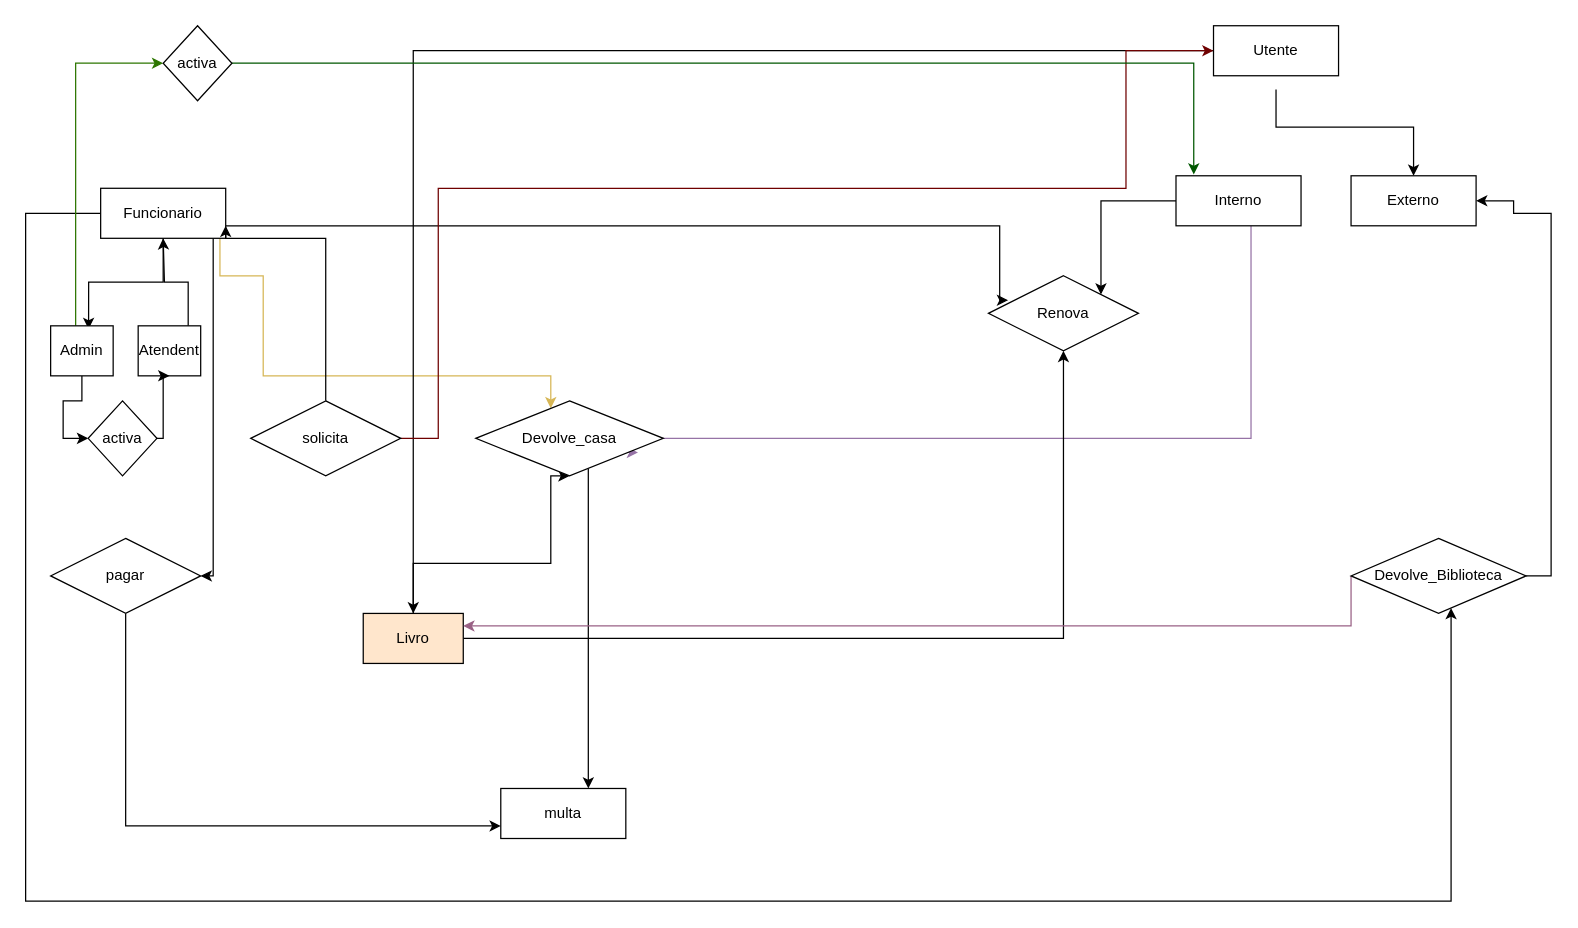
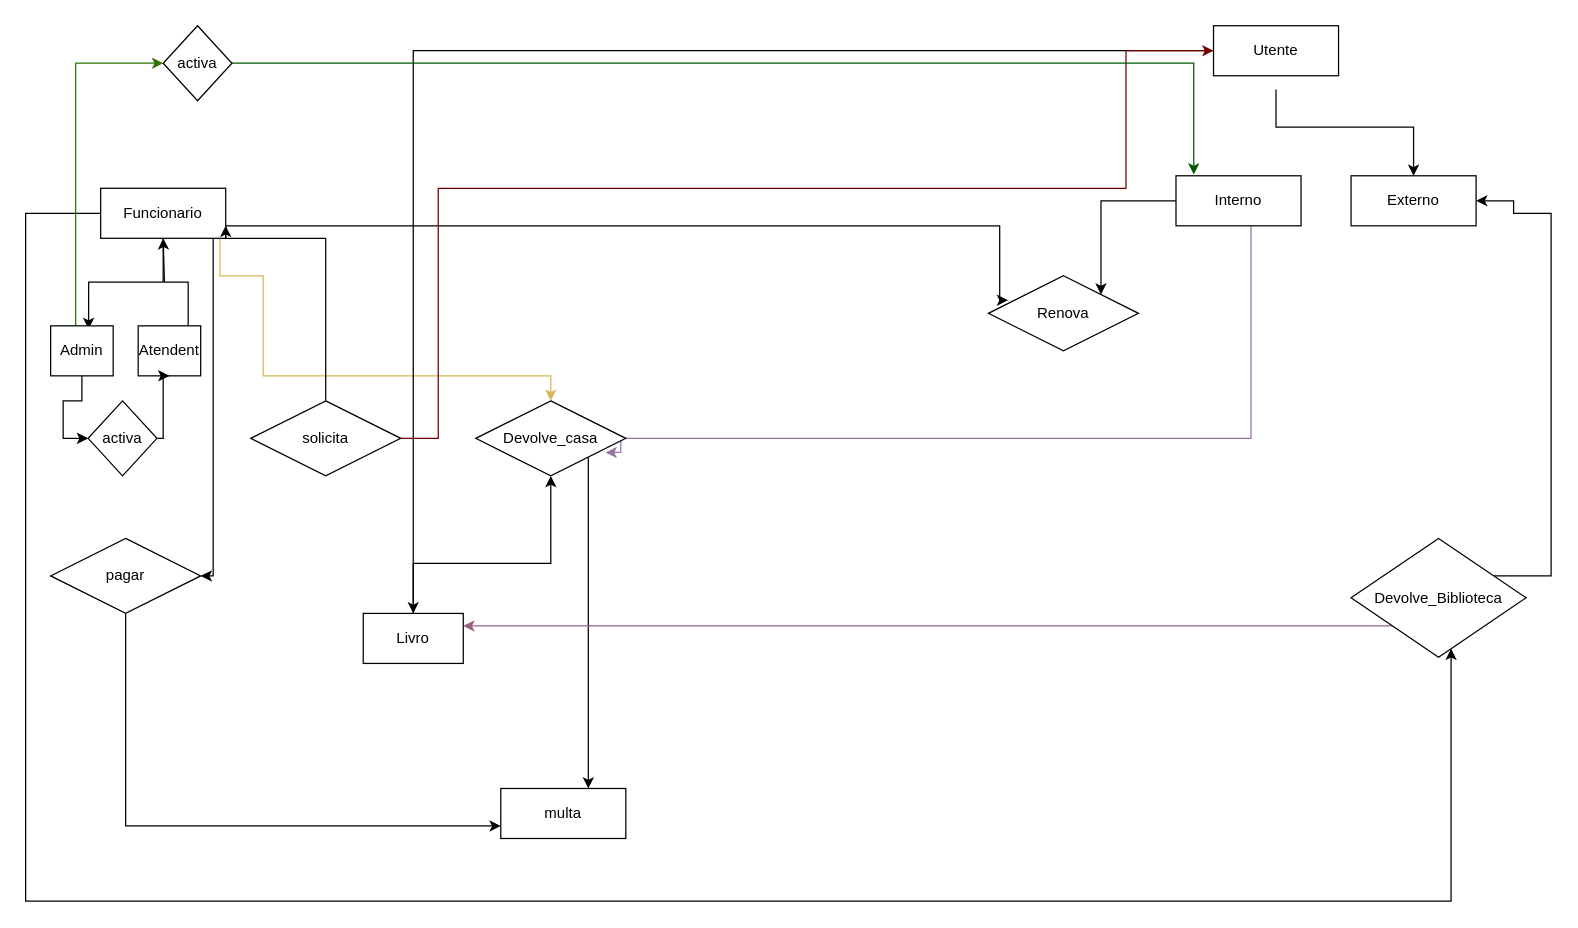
(569, 438) -> (551, 438)
(1438, 576) -> (1438, 598)
(413, 638) -> (413, 638)
(902, 638) -> none
